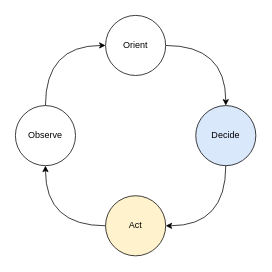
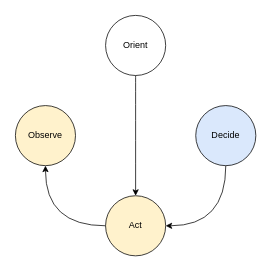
(209, 58) -> (135, 134)
(58, 62) -> none
(45, 135) -> (45, 135)
